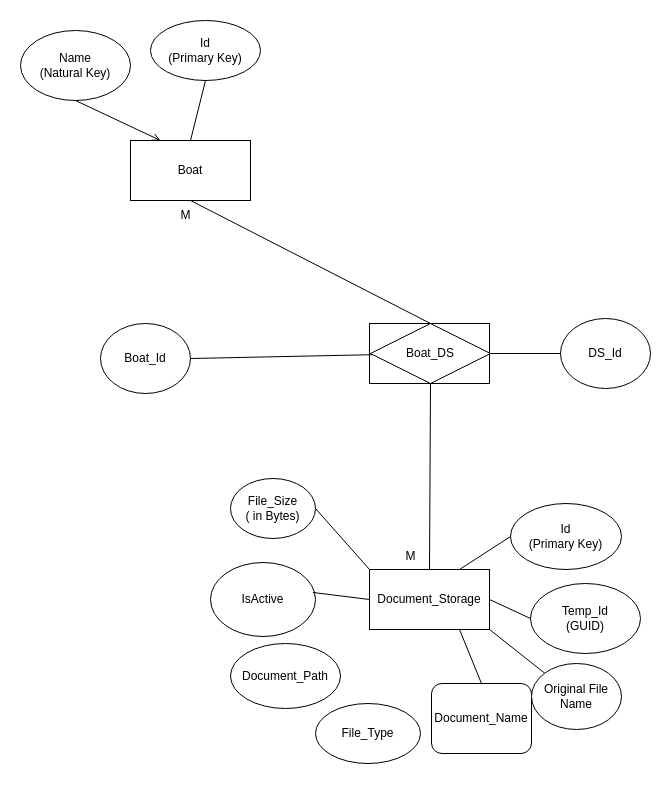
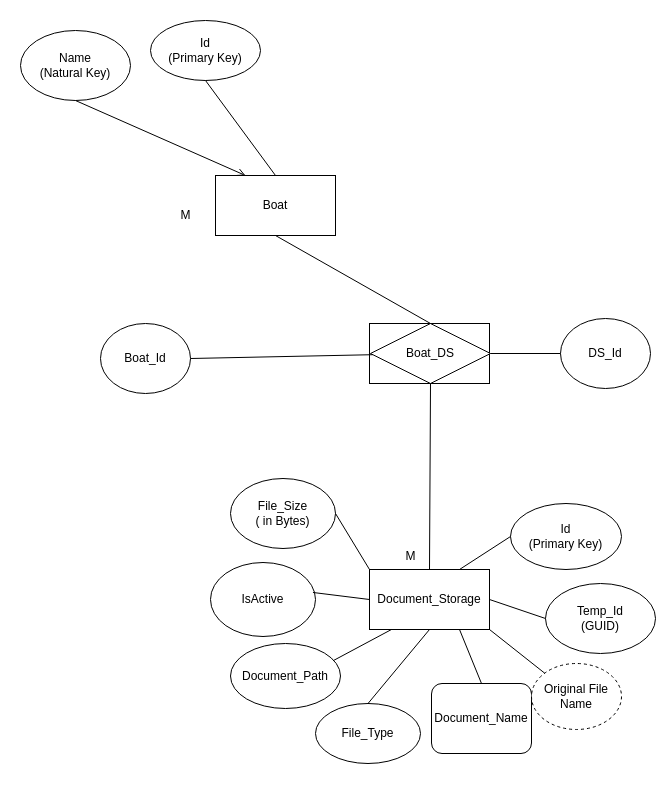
(191, 171) -> (276, 206)
(273, 509) -> (283, 514)
(586, 619) -> (601, 619)
none -> (362, 645)
none -> (399, 667)
(577, 697) -> (577, 697)
